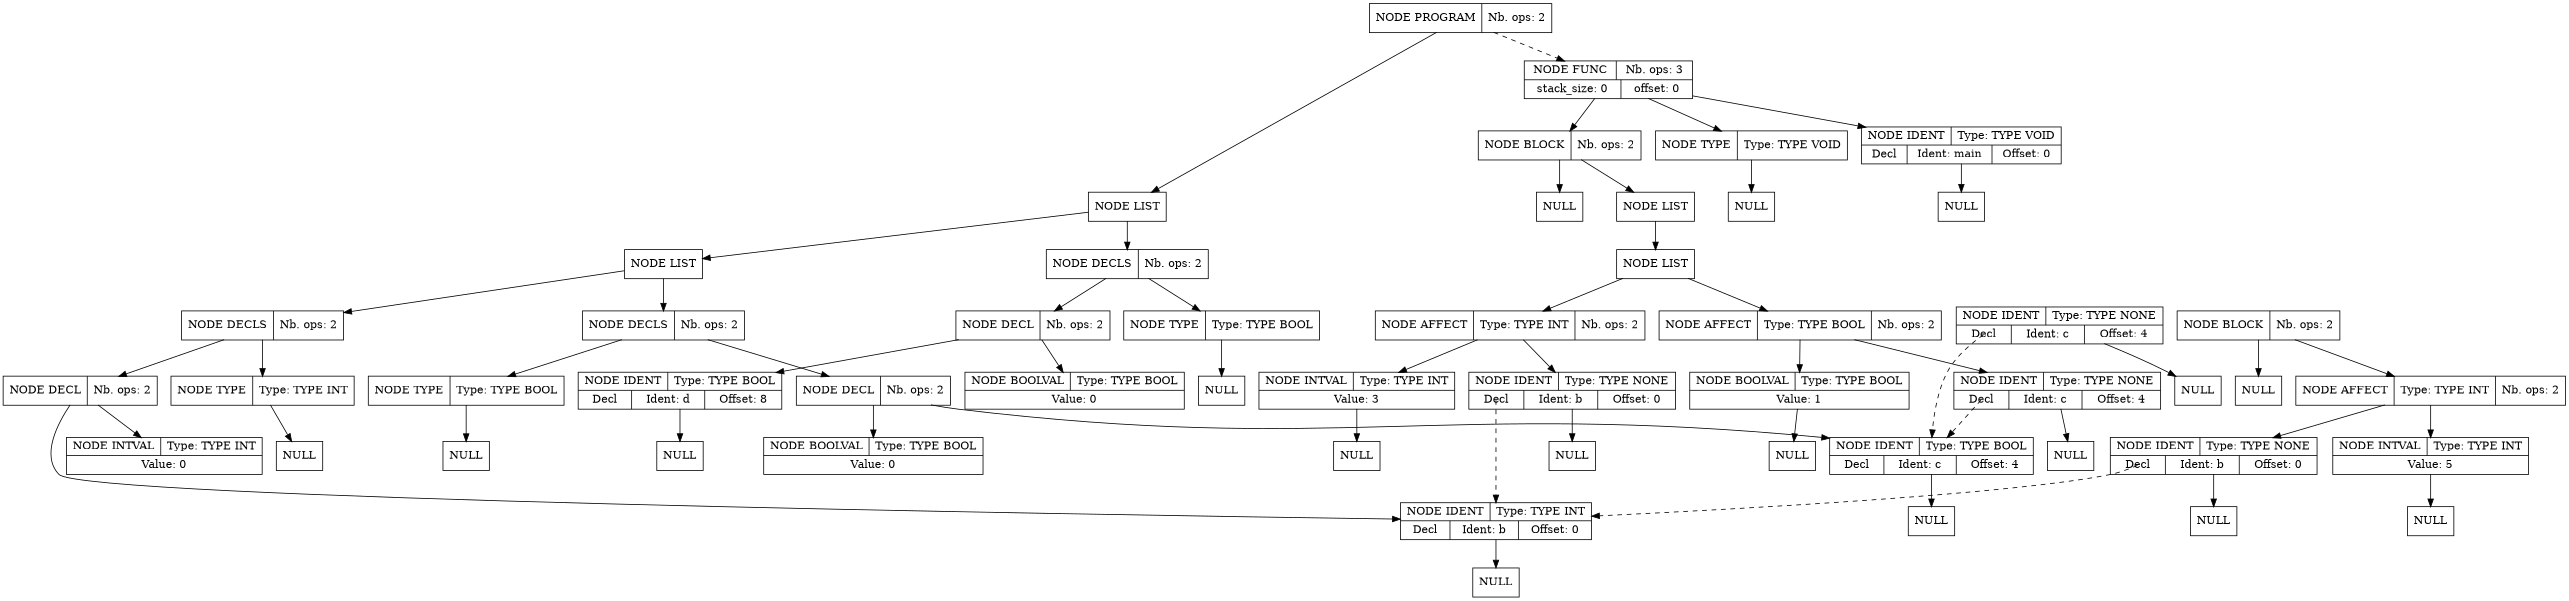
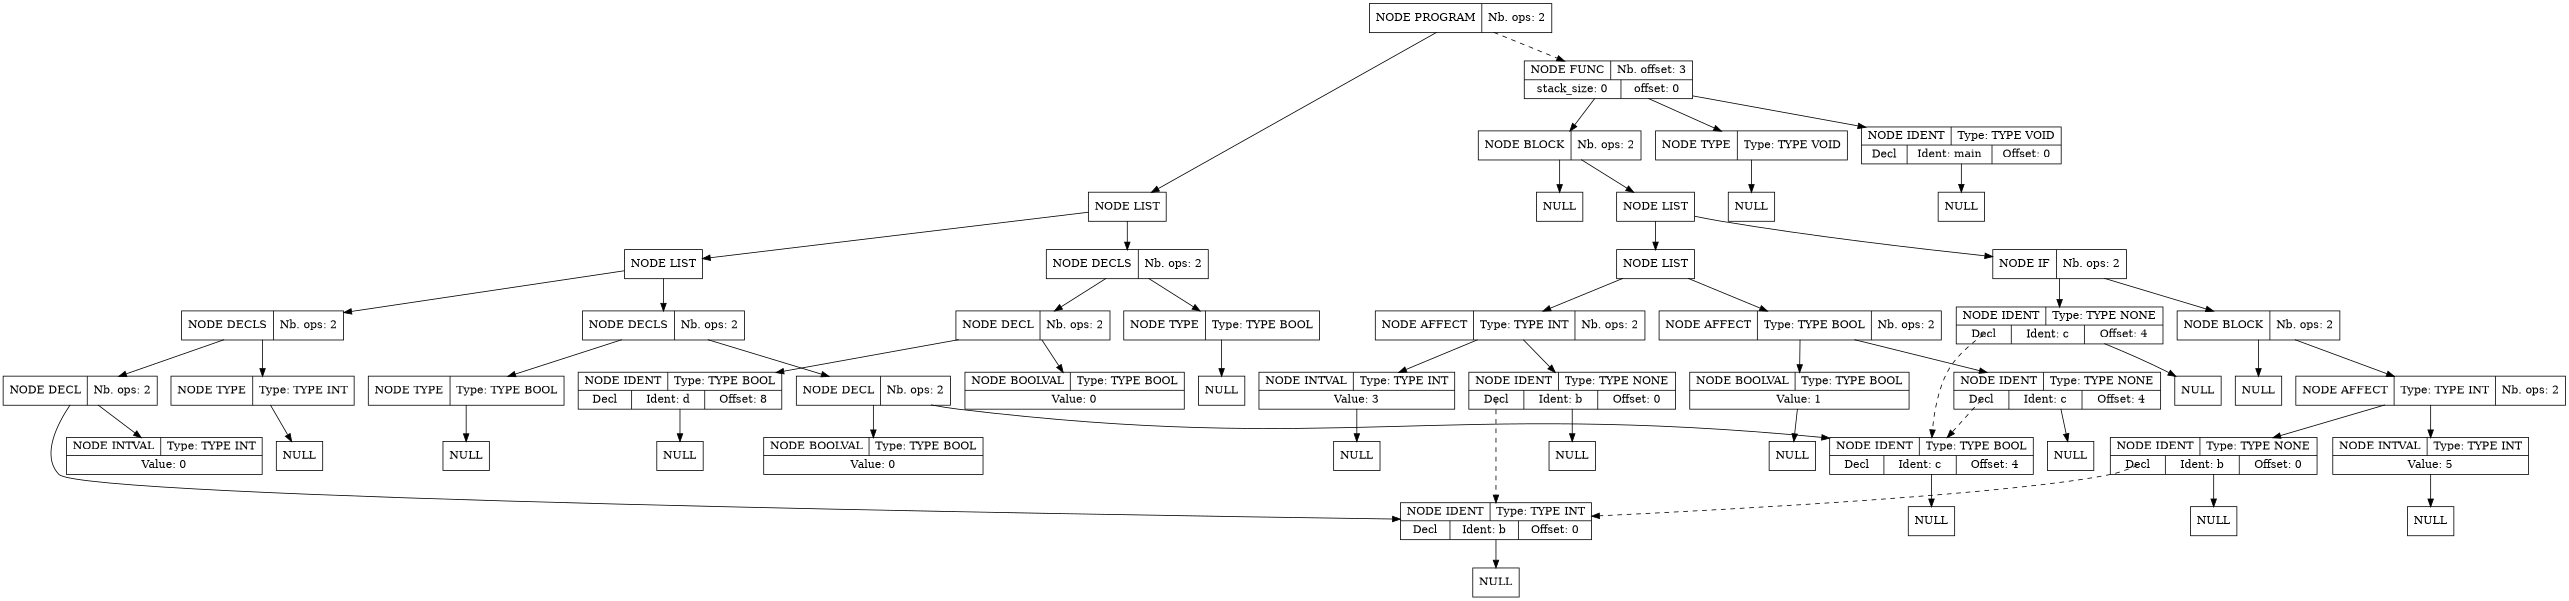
(1654, 70) -> (1652, 70)
none -> (2060, 264)
